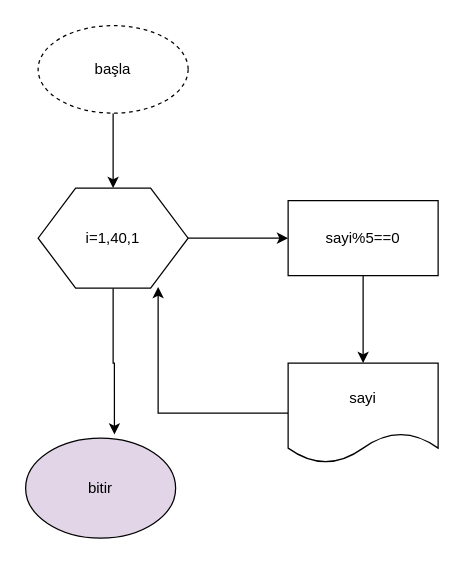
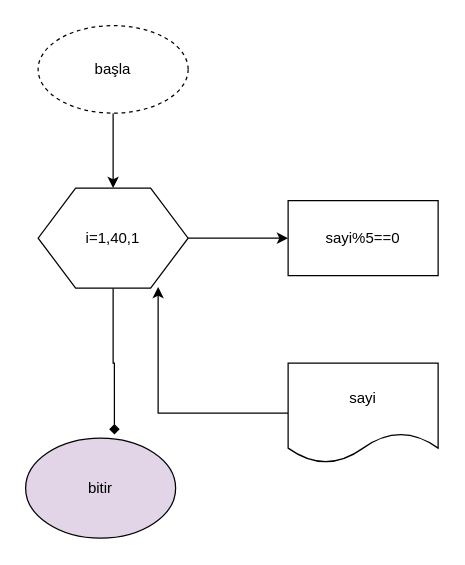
(363, 315) -> none
(114, 424) -> (114, 424)
